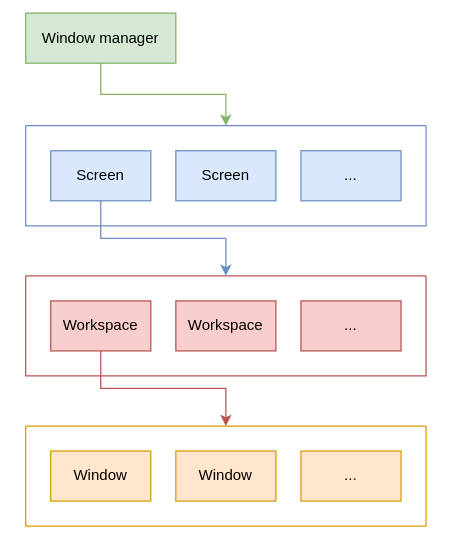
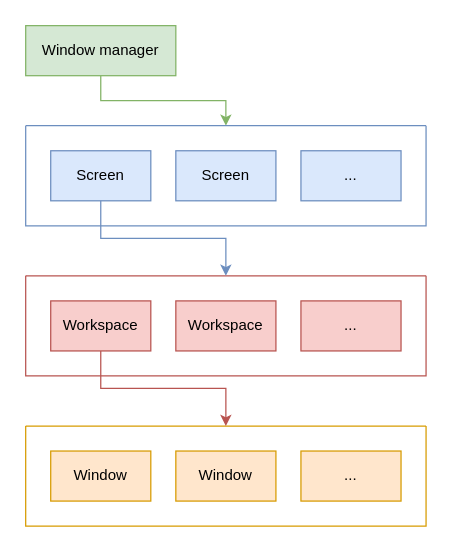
(101, 38) -> (101, 51)
